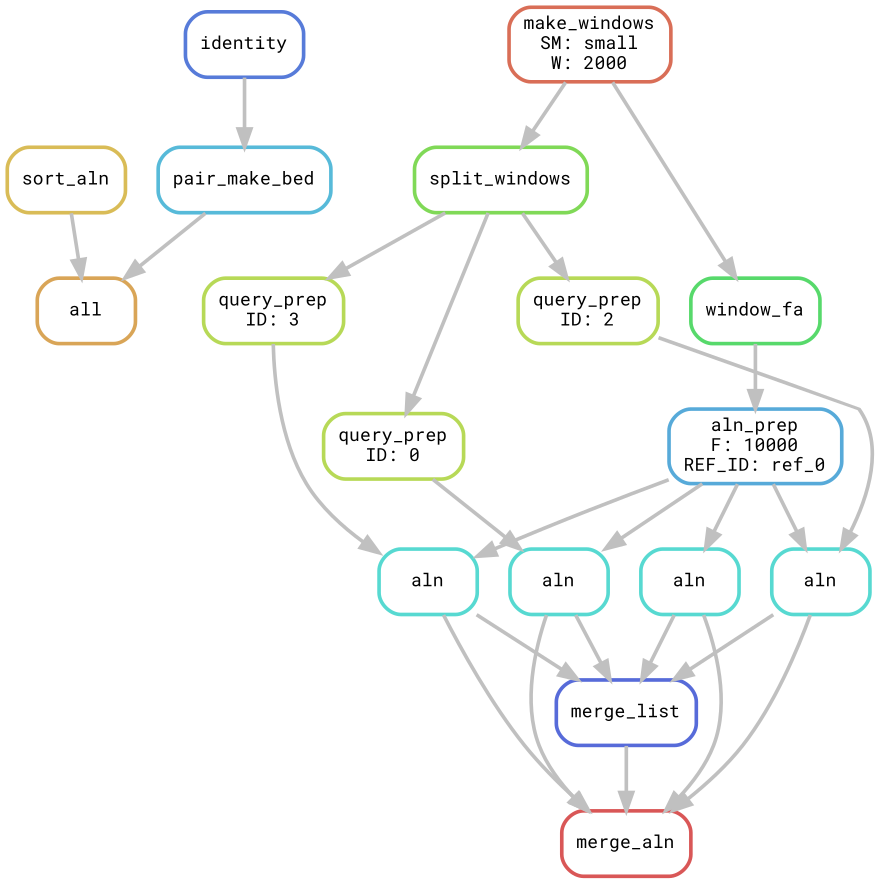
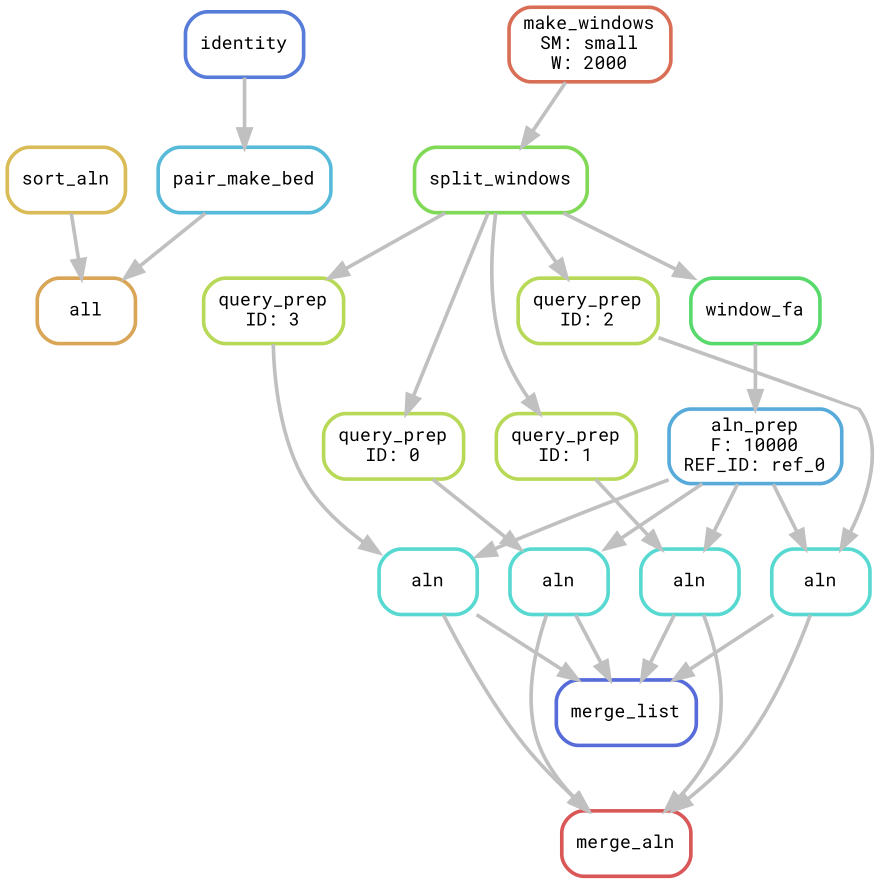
(669, 172) -> (620, 241)
none -> (566, 446)
(626, 769) -> none
